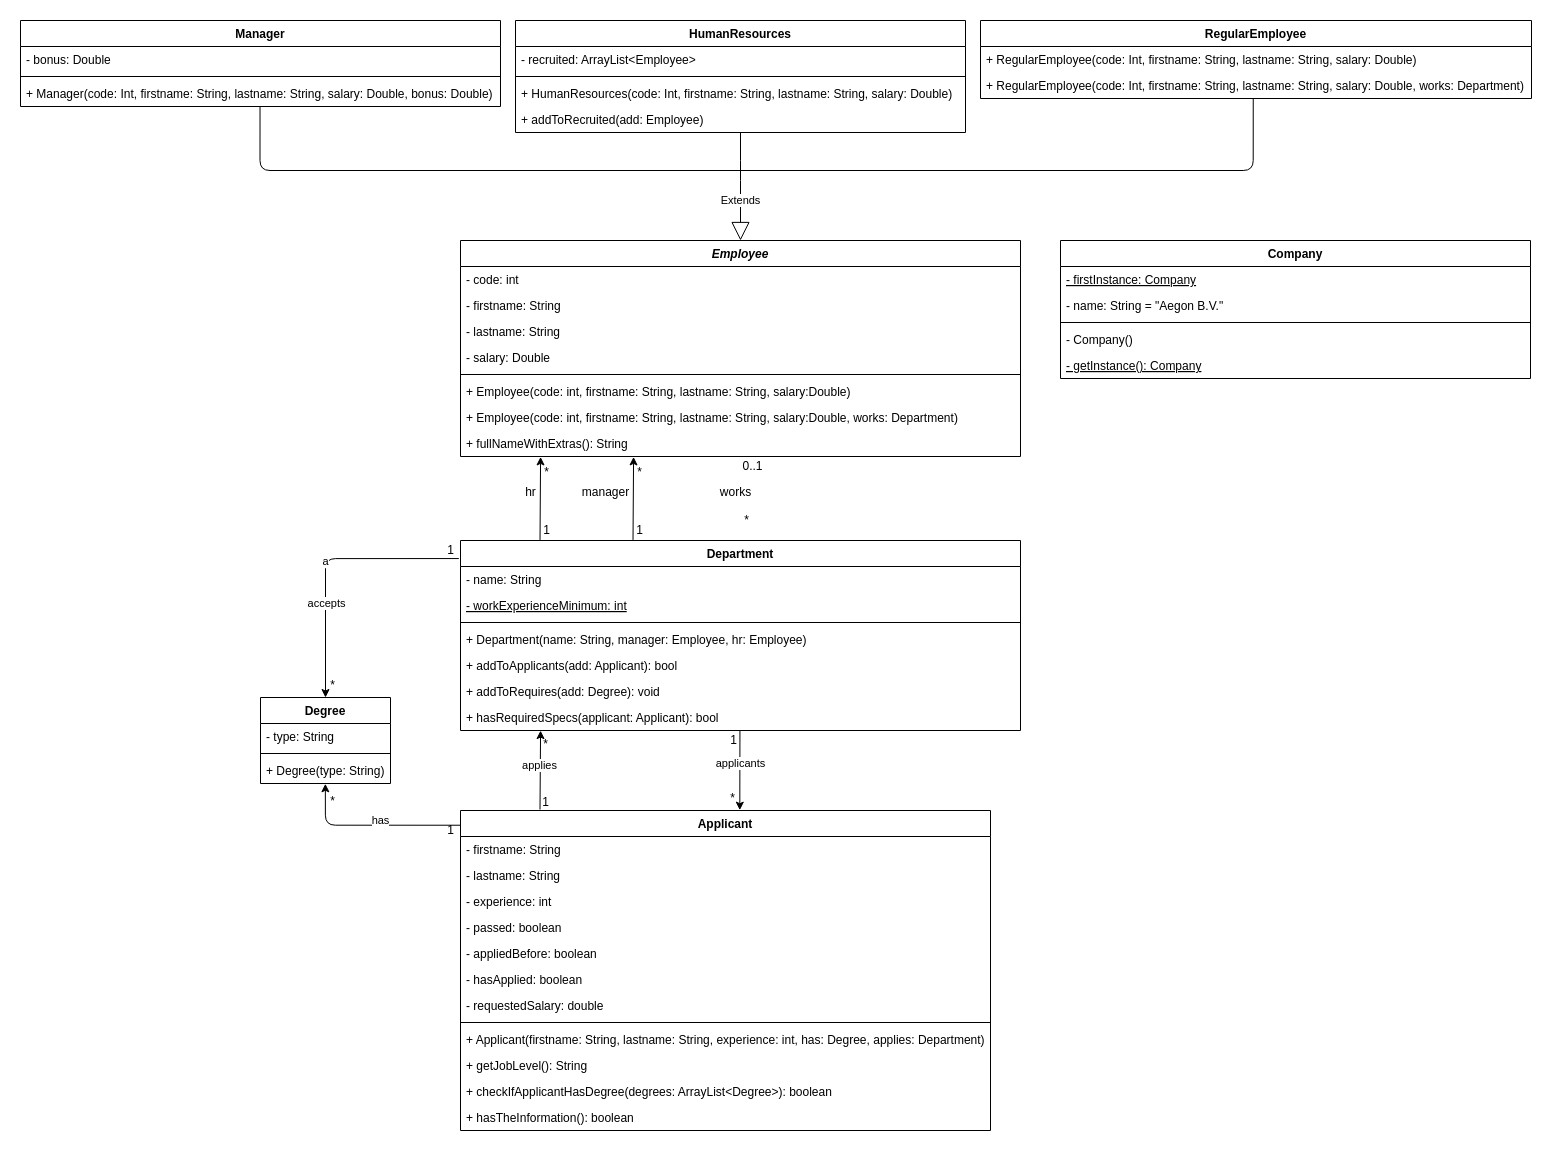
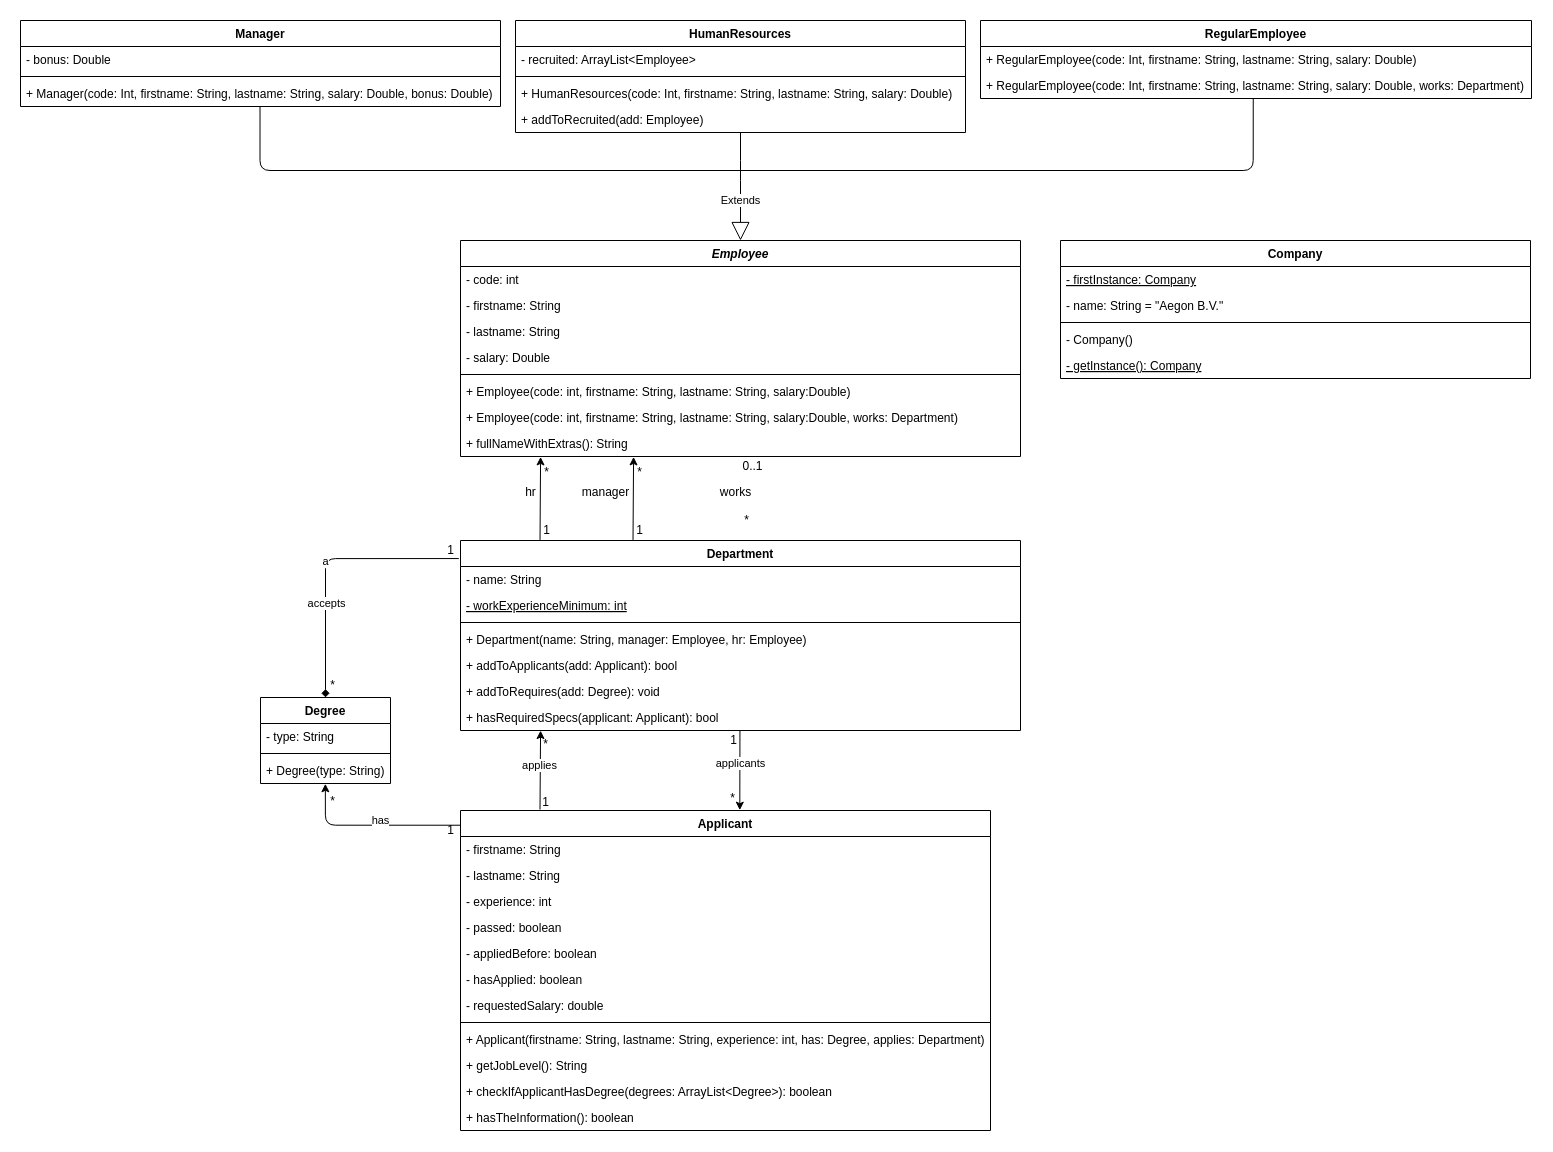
(326, 689) -> (326, 688)
